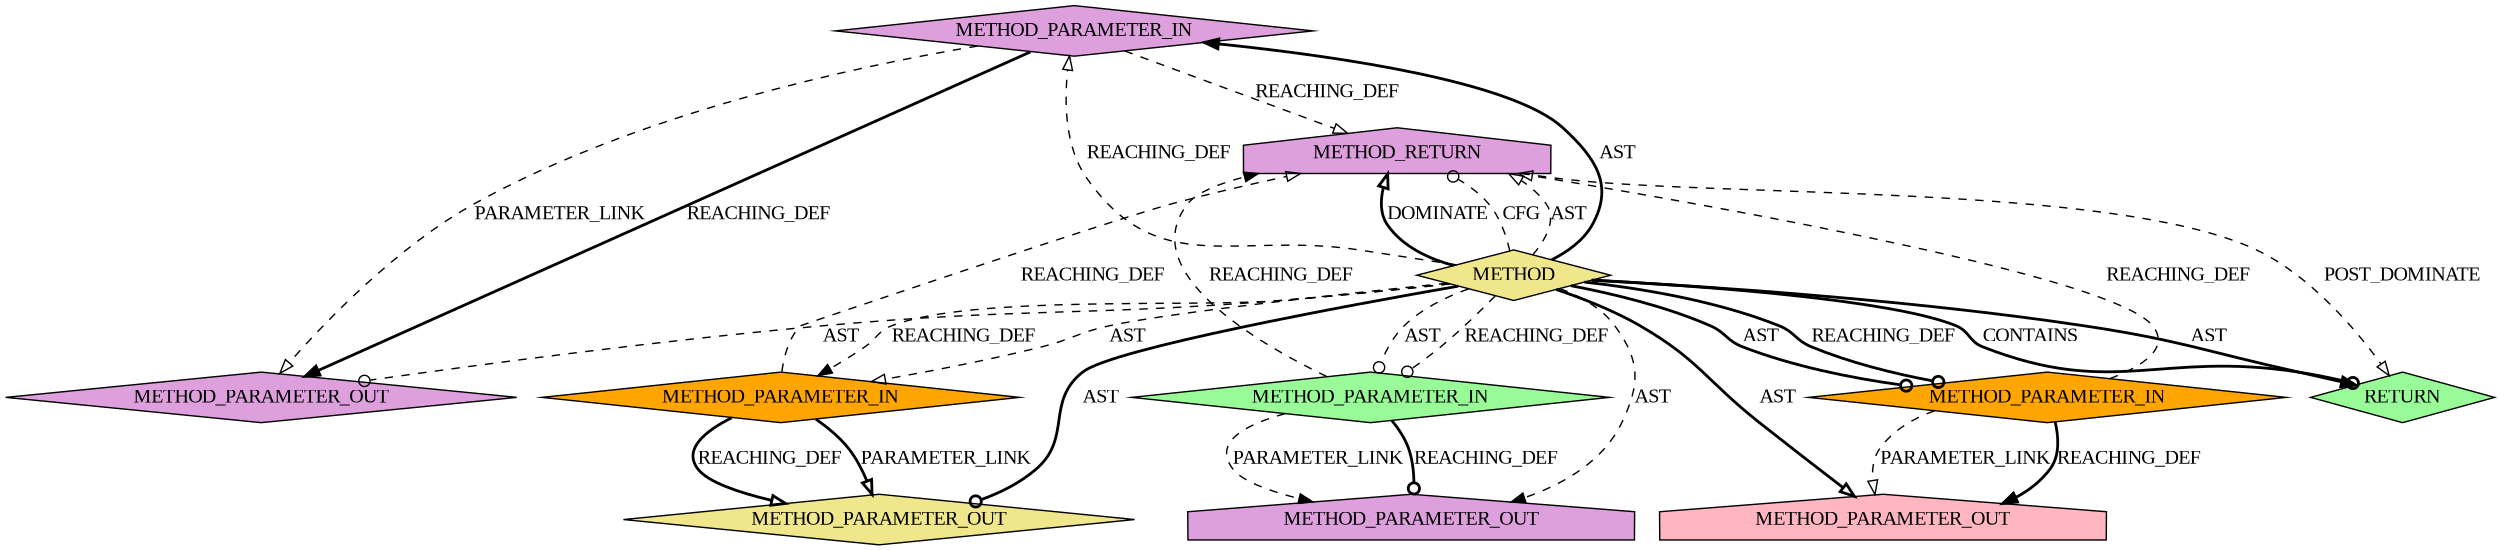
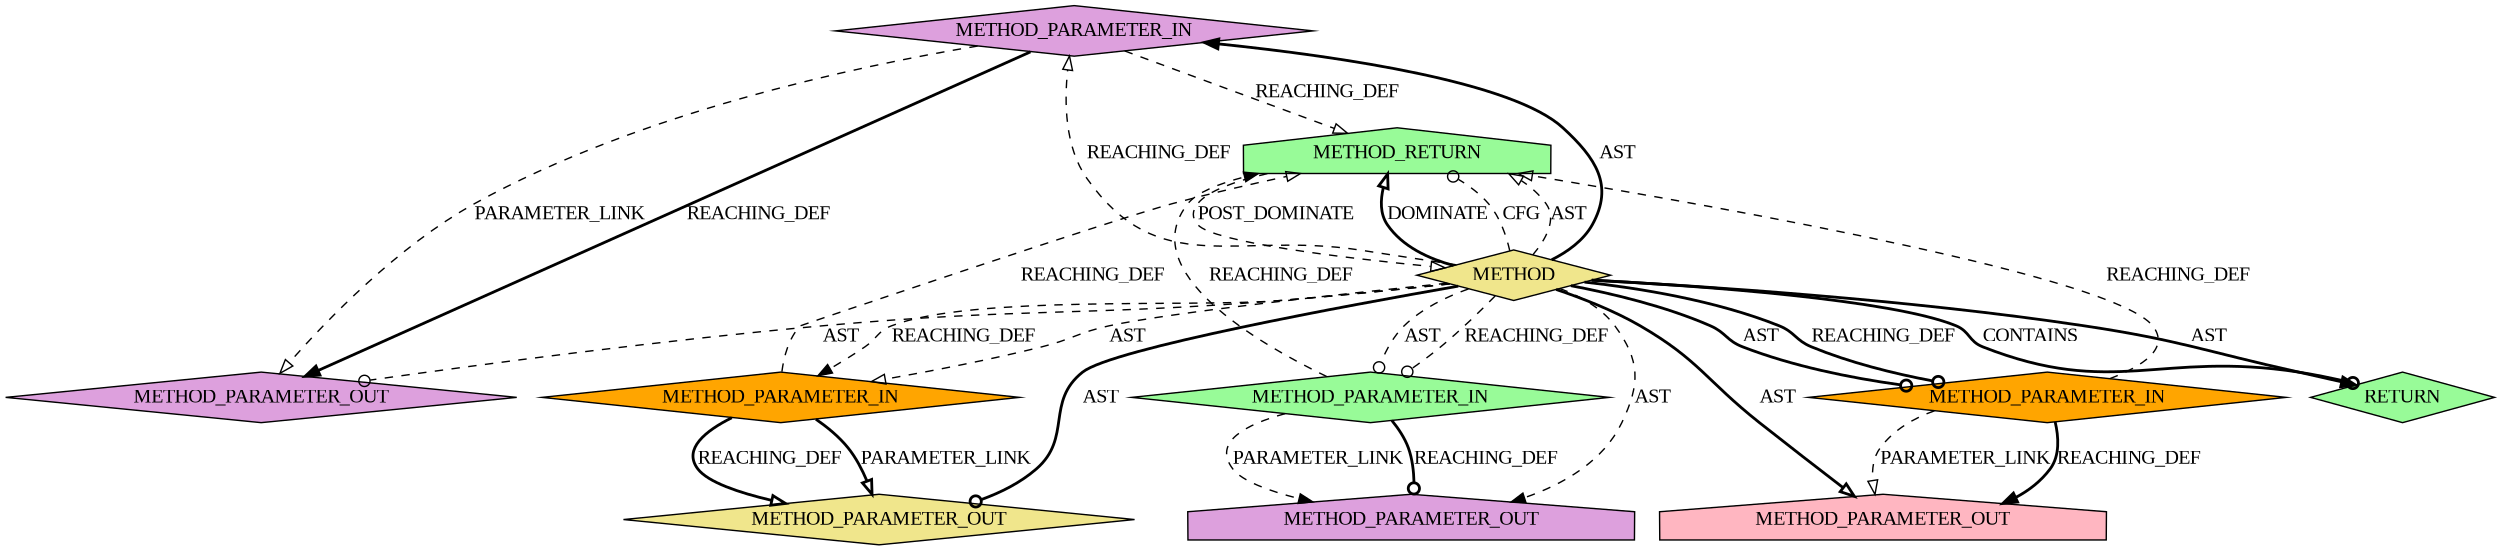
(1397, 153) -> (1397, 153)
(1976, 200) -> (1222, 235)
